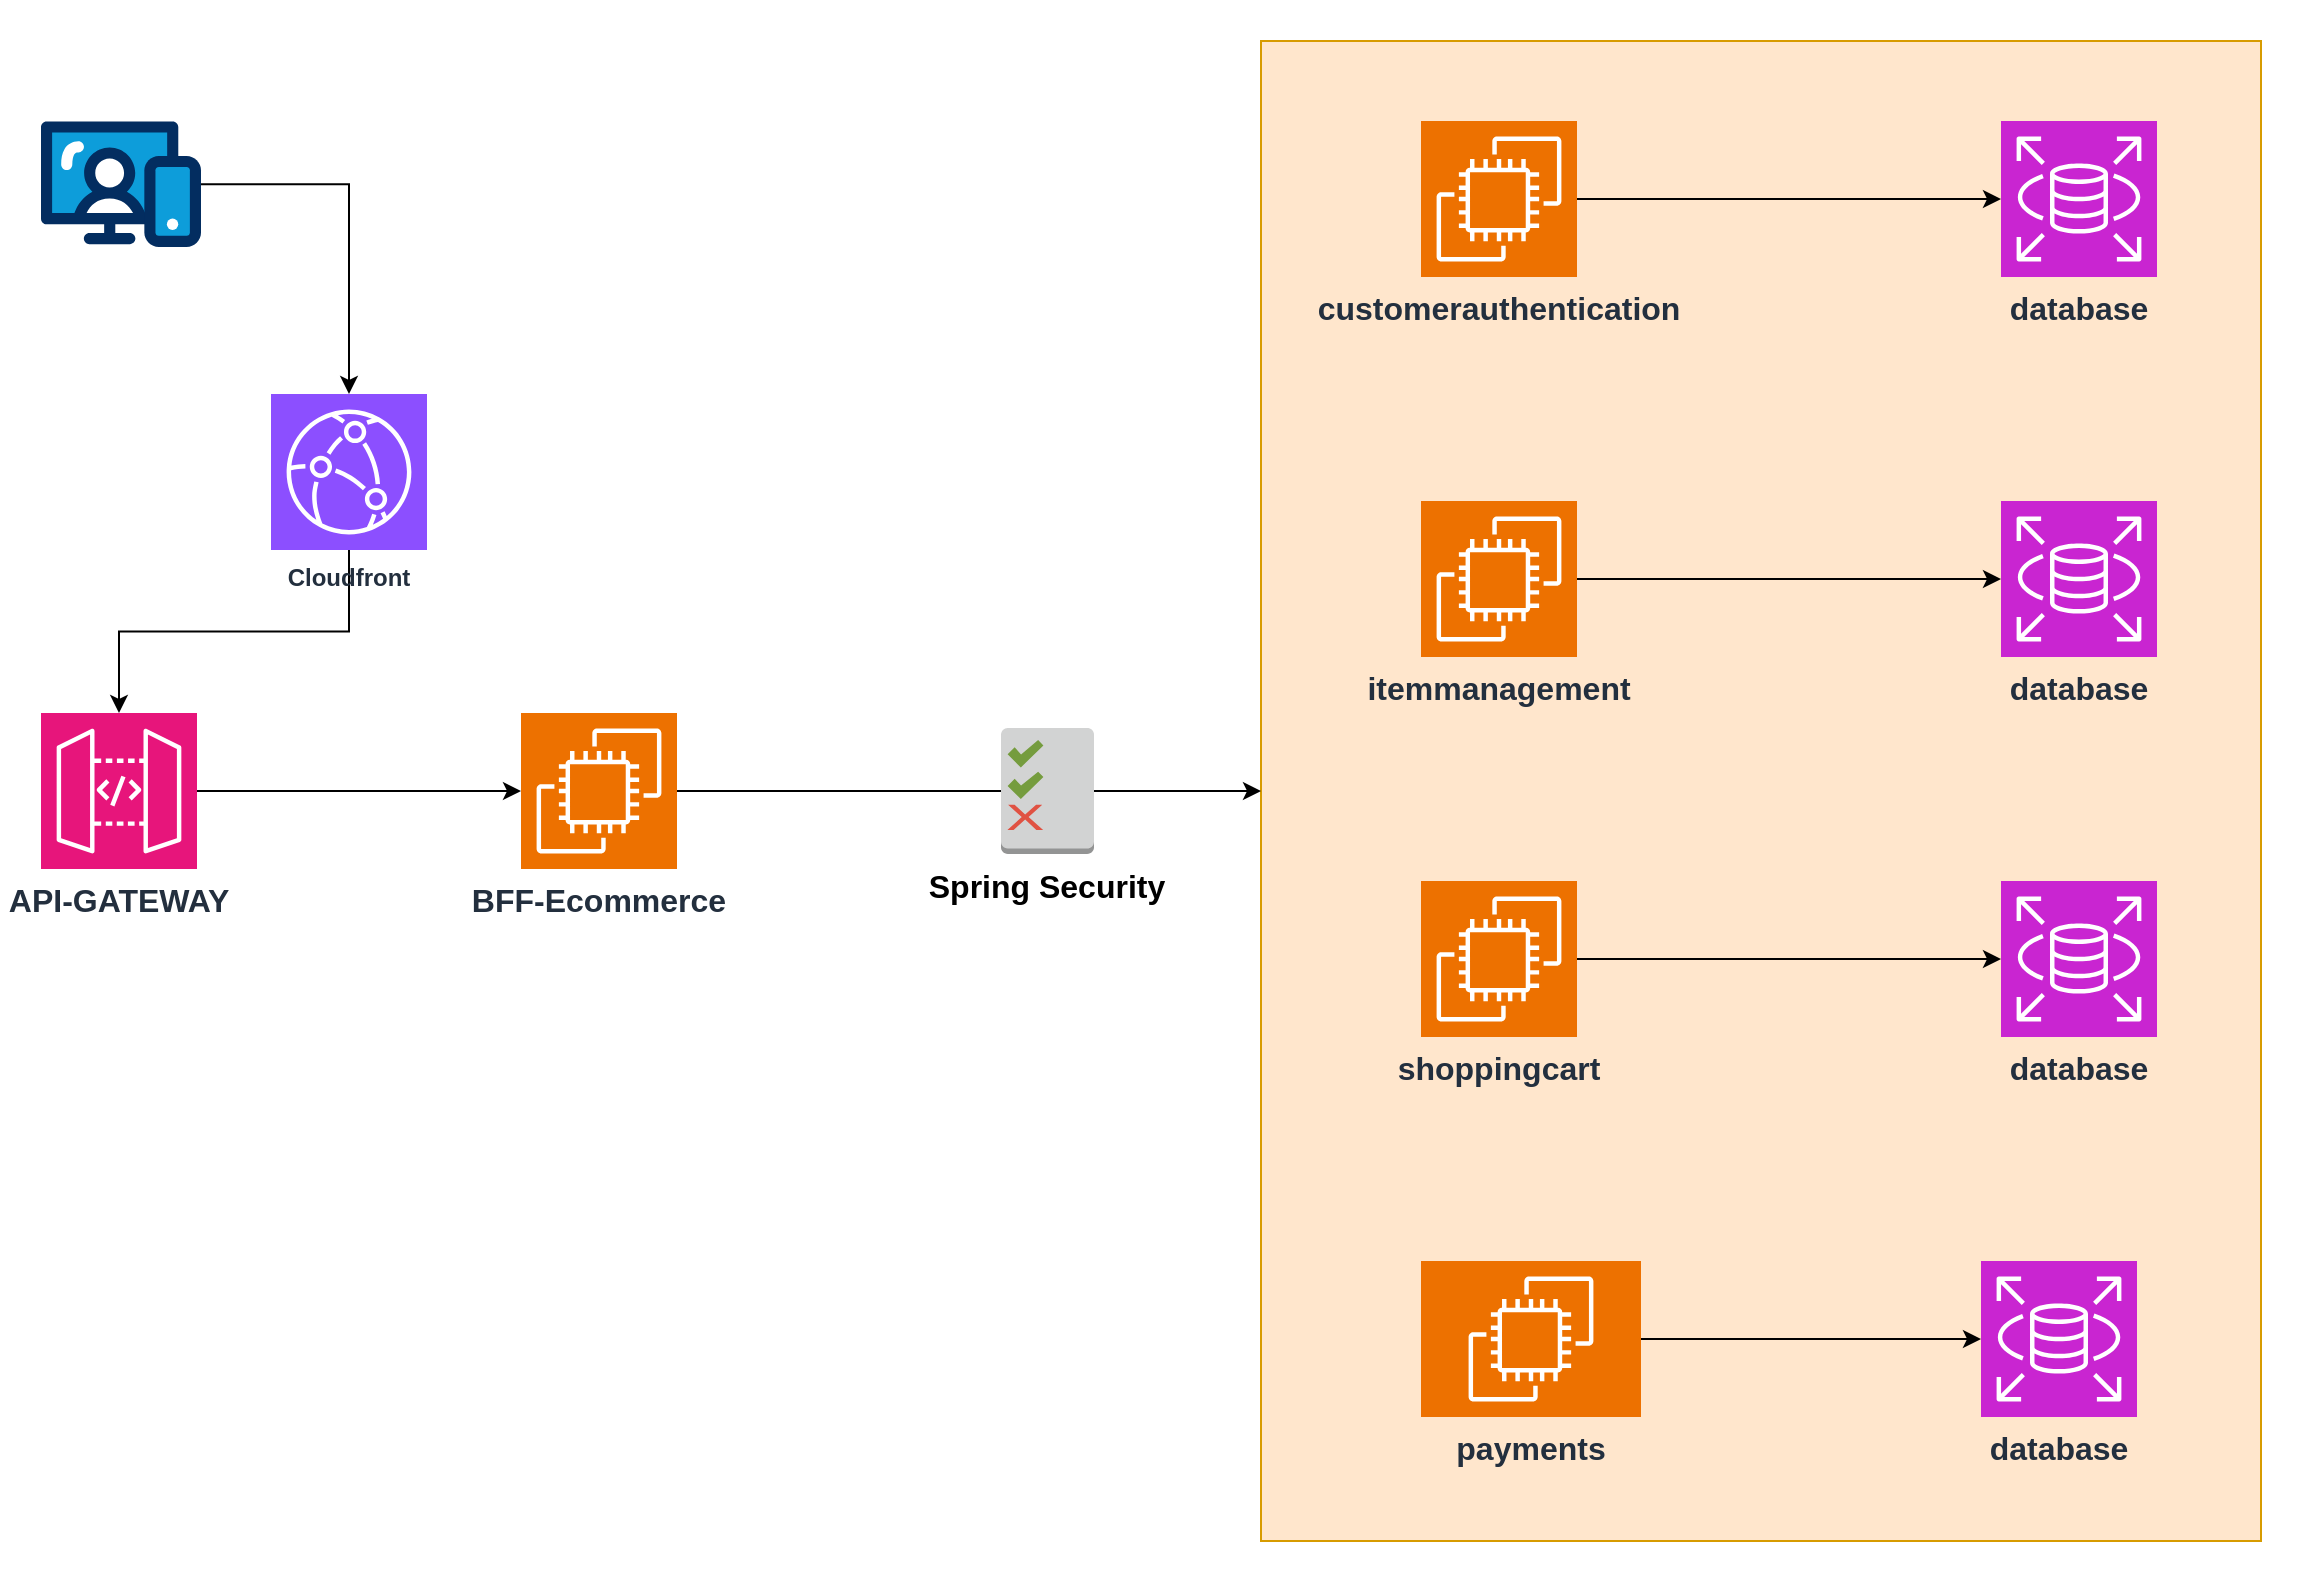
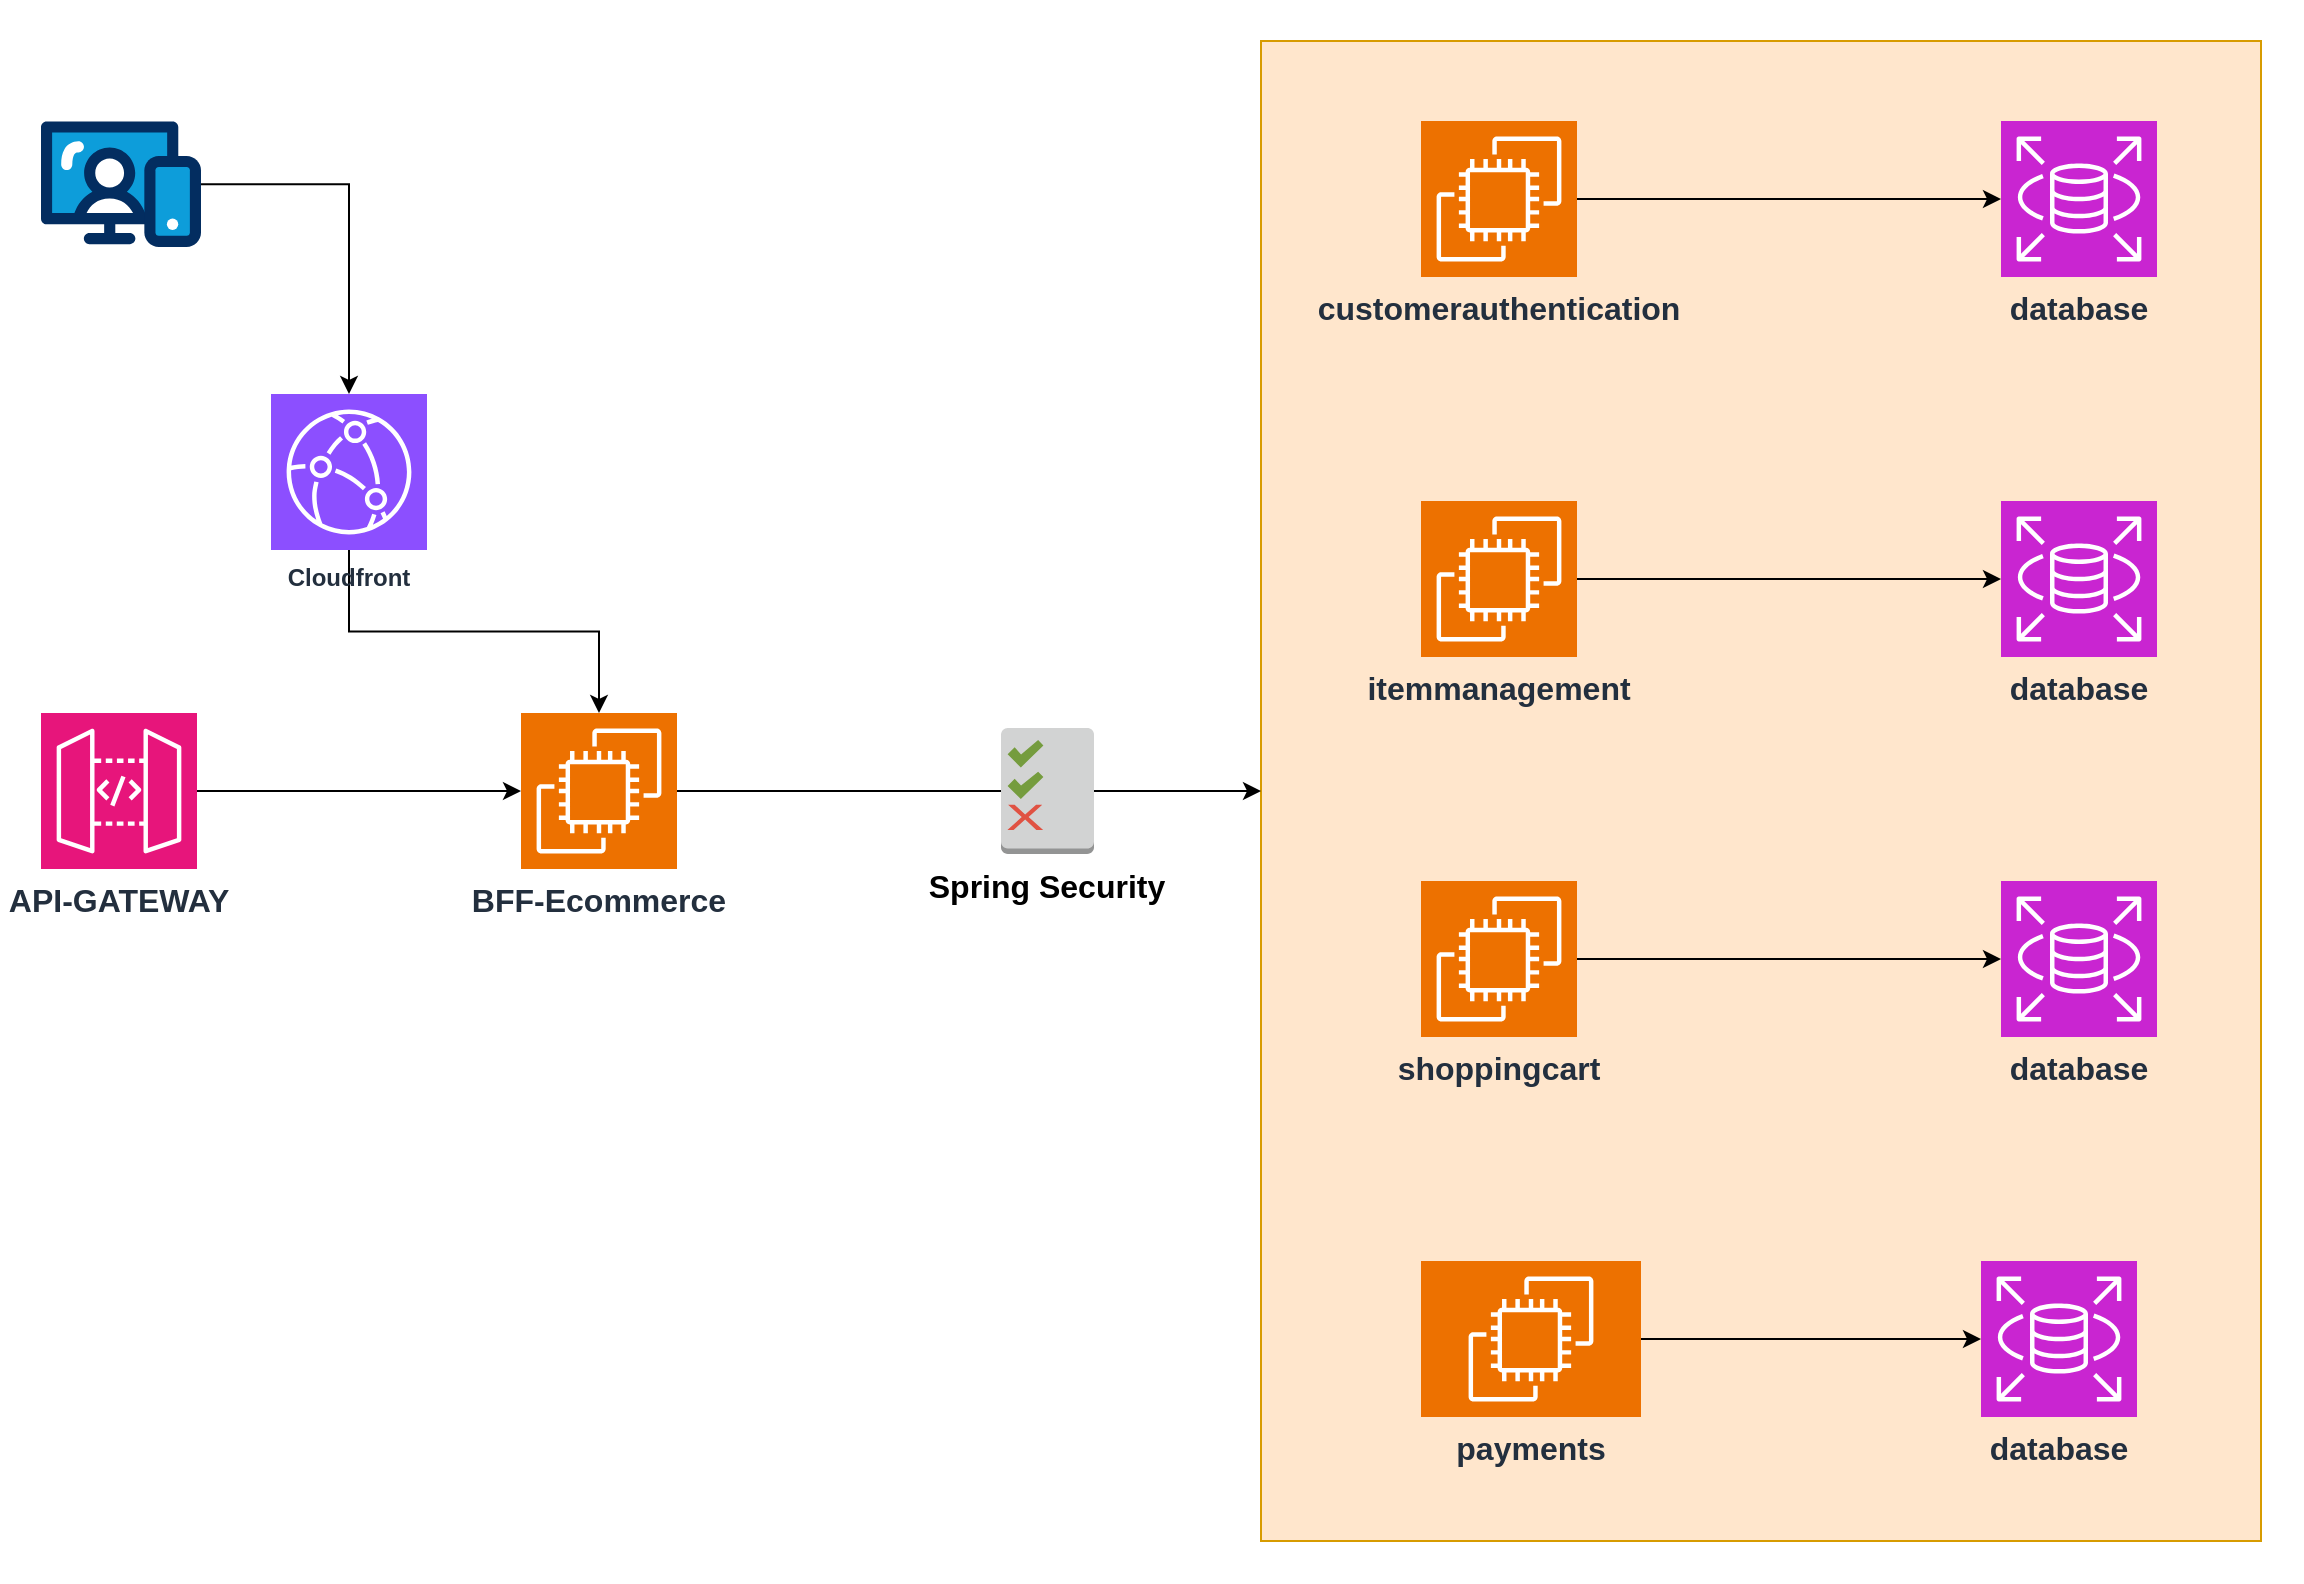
(202, 632) -> (506, 632)
